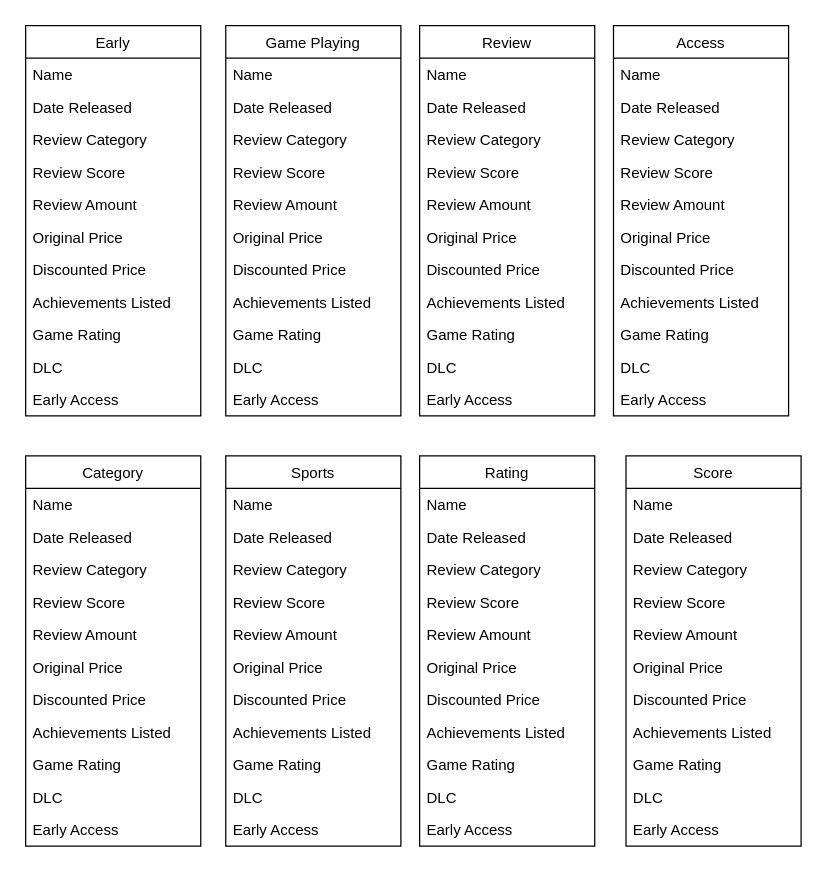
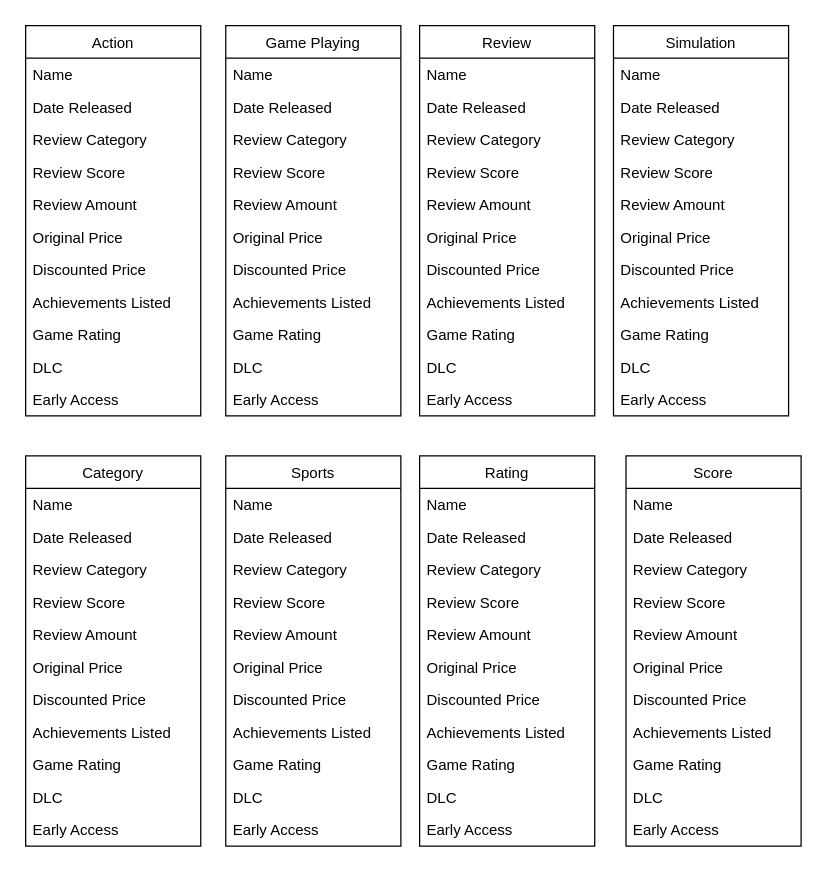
(113, 43) -> (113, 43)
(700, 43) -> (700, 43)
